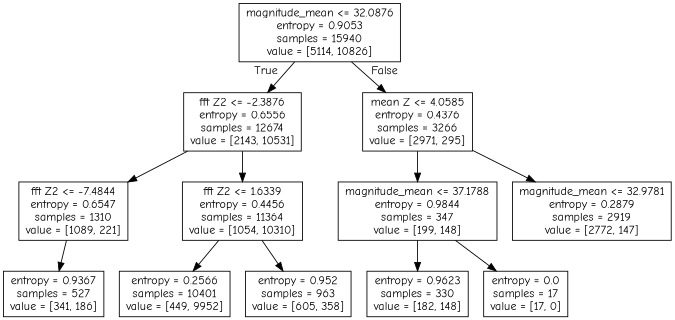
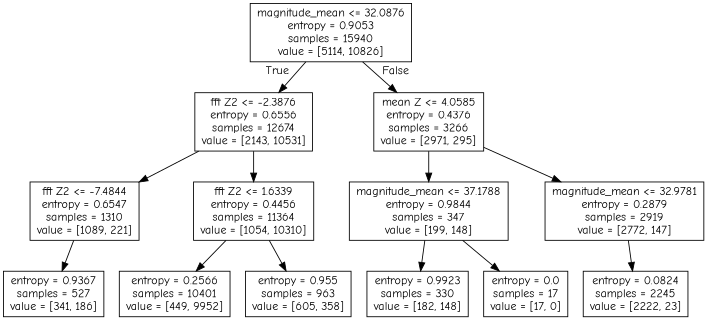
(298, 294) -> (298, 294)
(418, 294) -> (418, 294)
none -> (636, 294)
